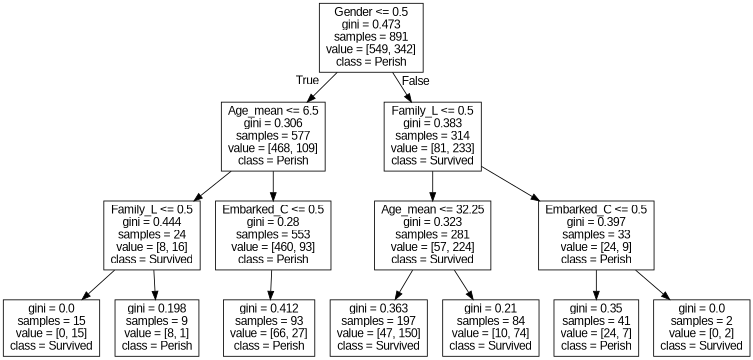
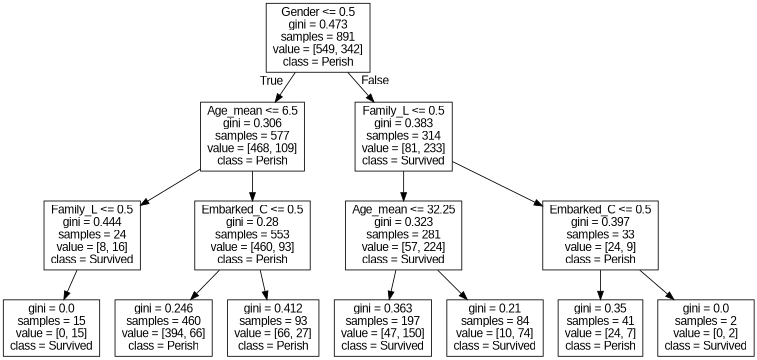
(157, 328) -> none
none -> (164, 328)
